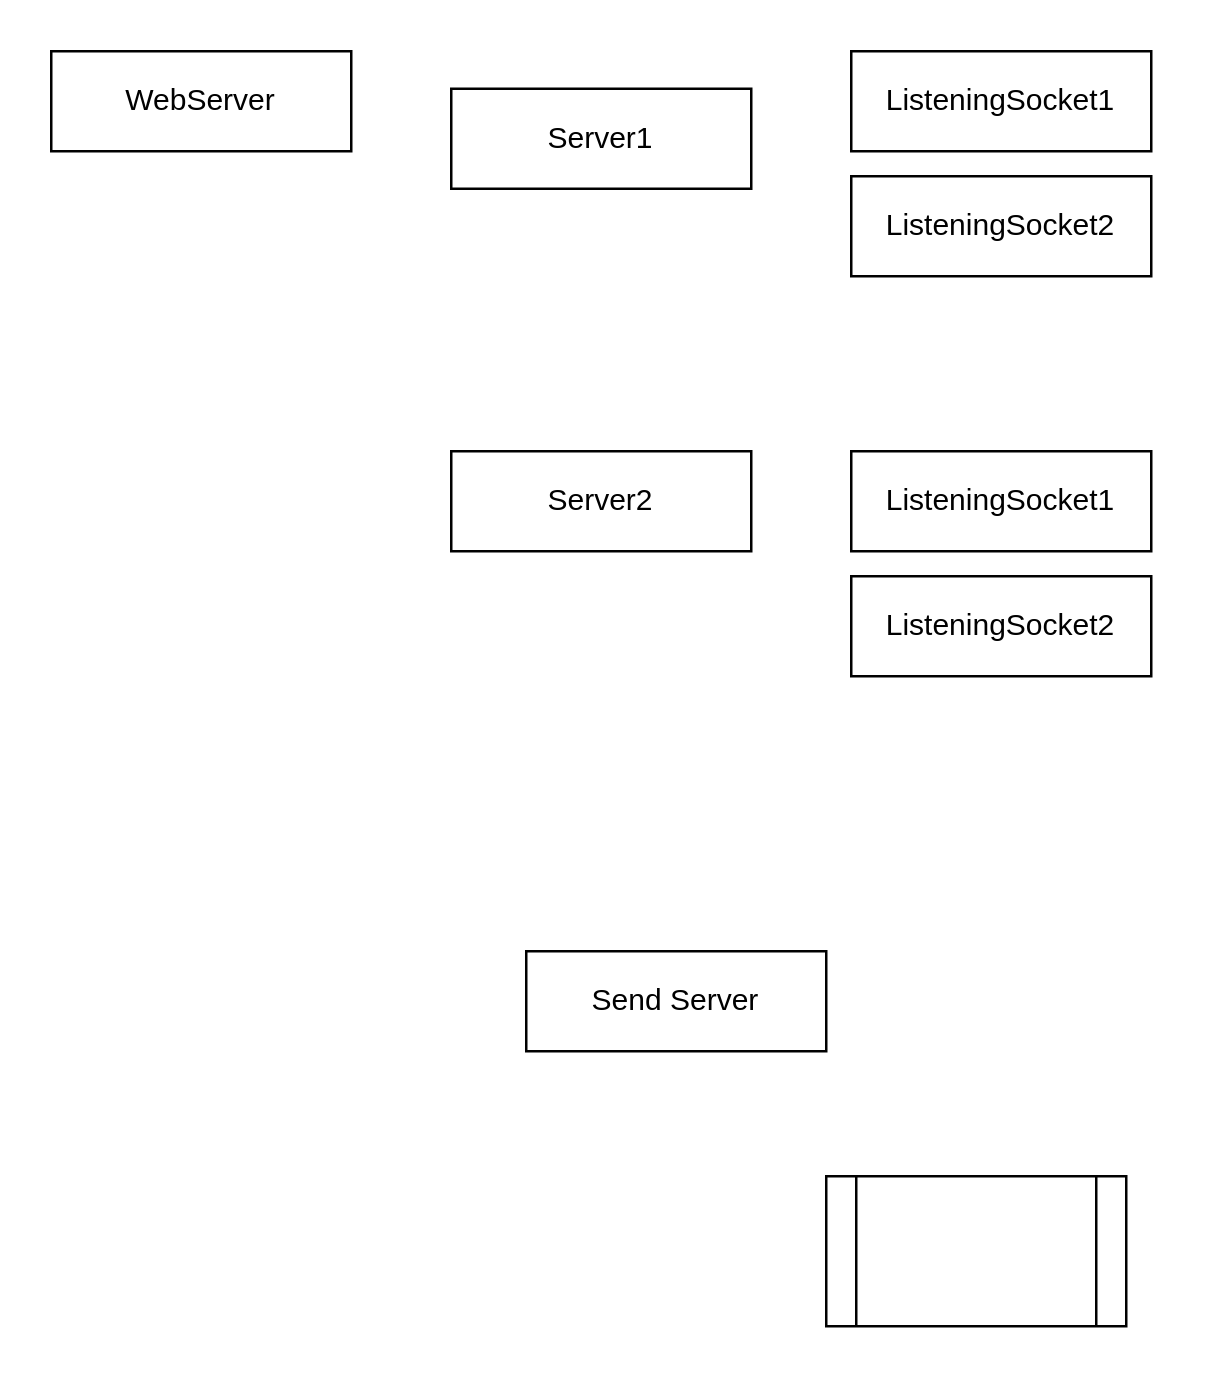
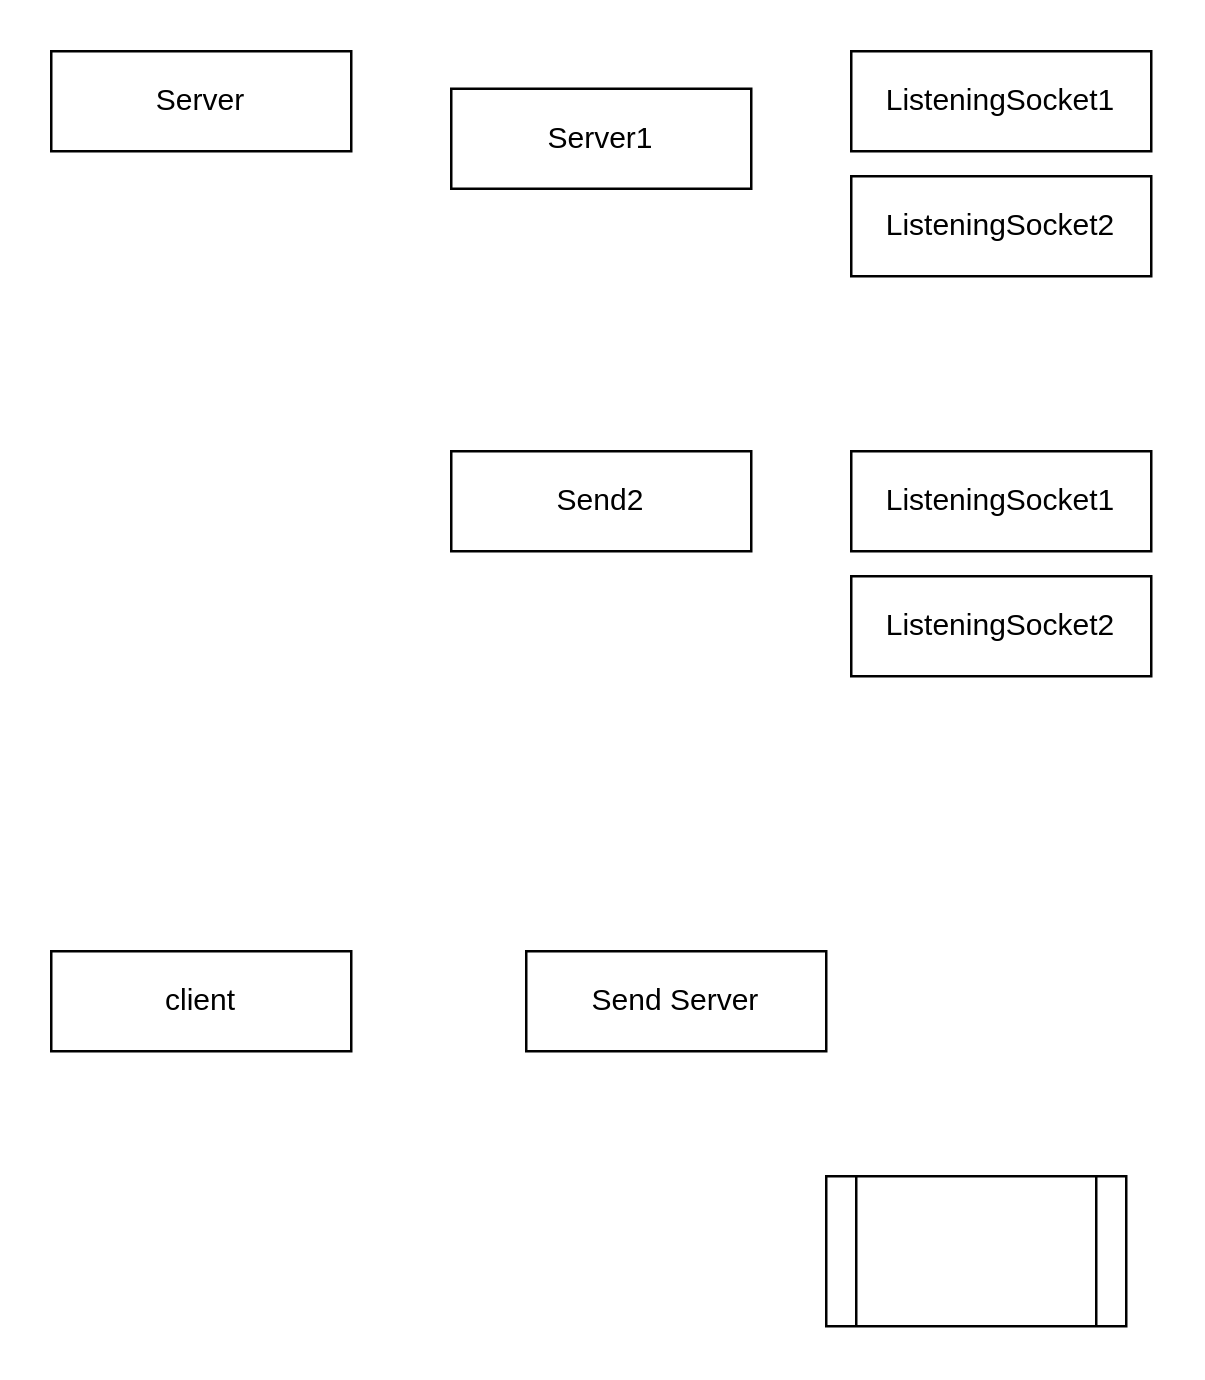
(201, 101) -> (201, 101)
(601, 501) -> (601, 501)
none -> (201, 1001)
